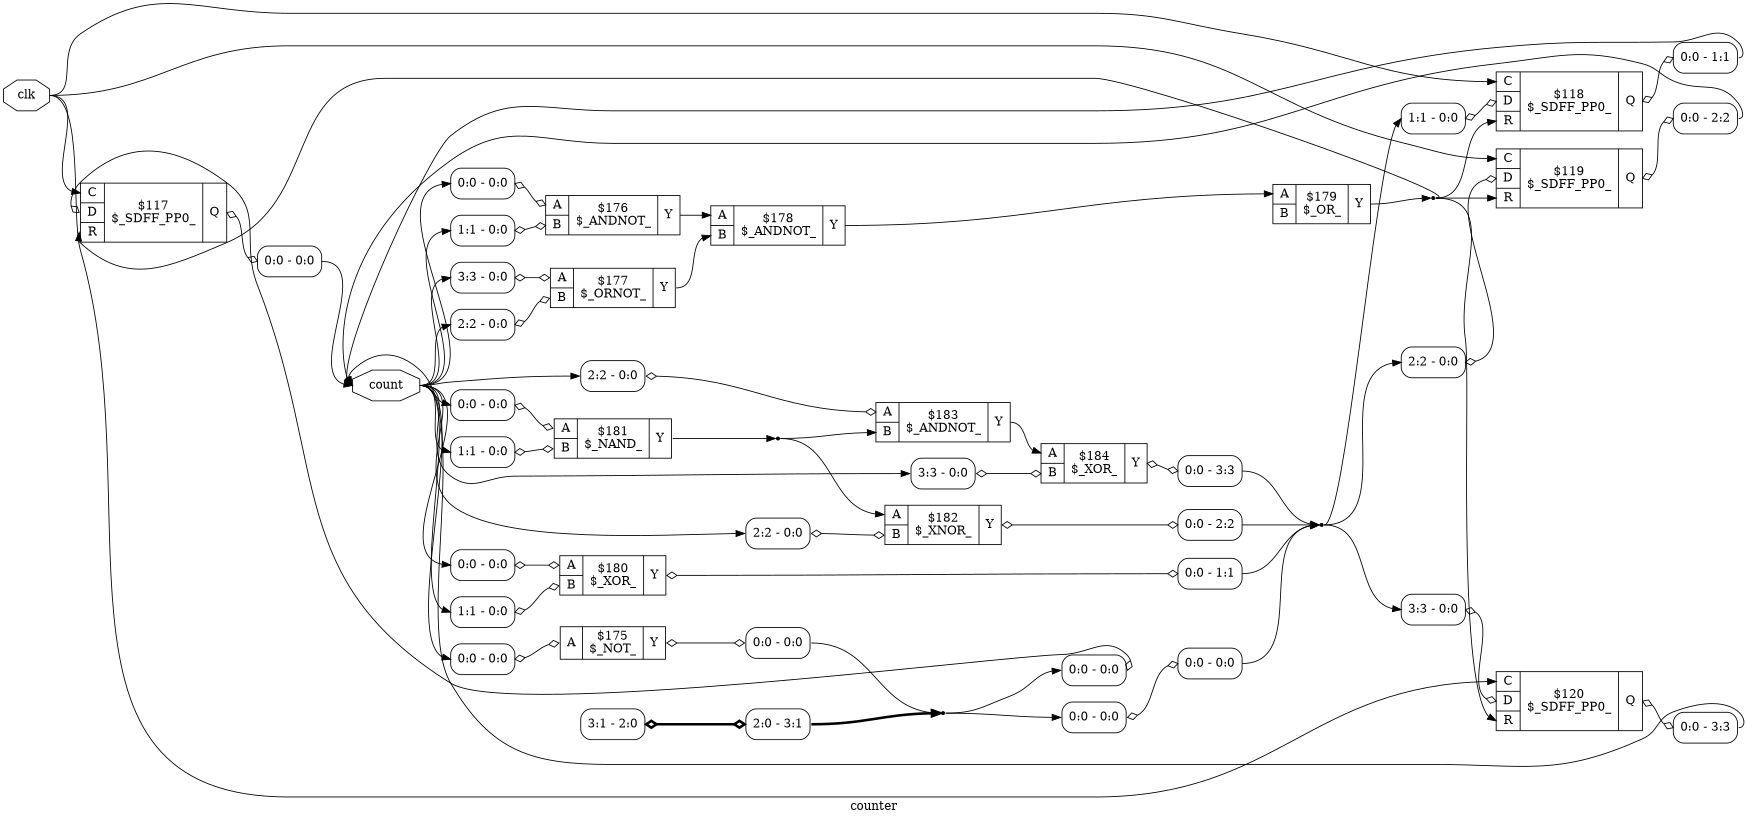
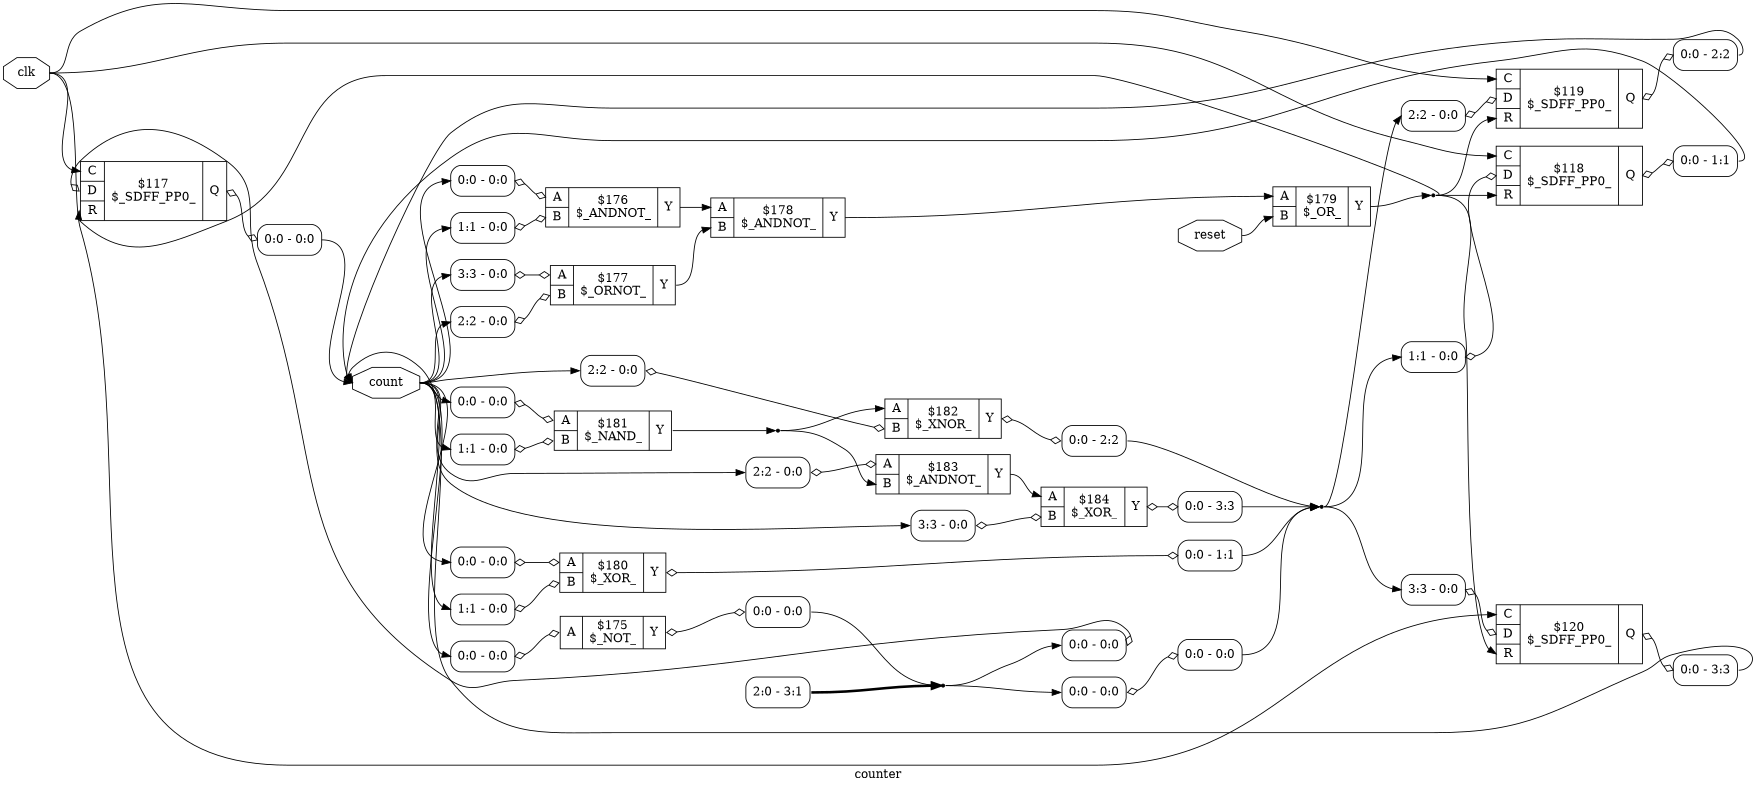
none -> (1210, 236)
(613, 724) -> none
